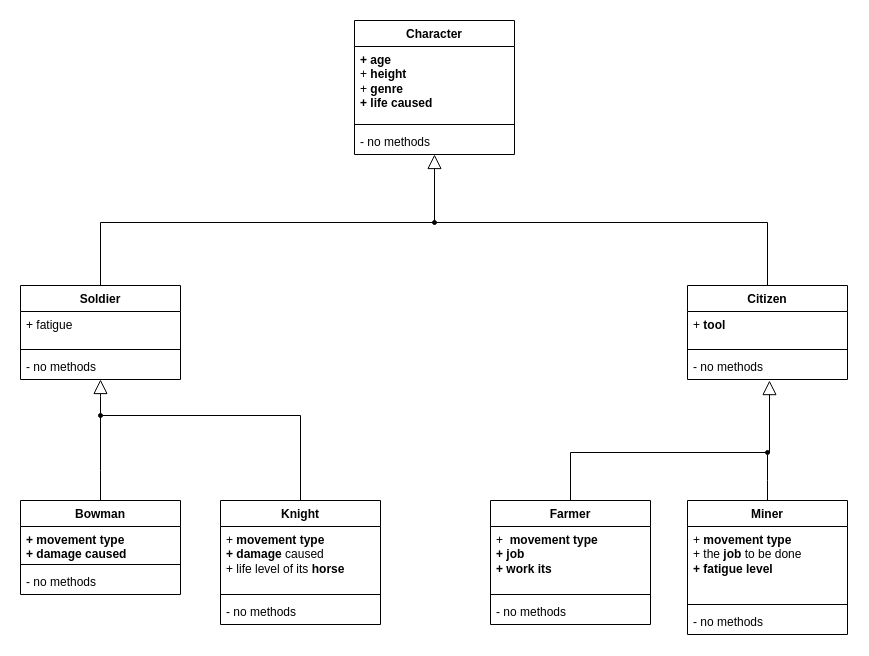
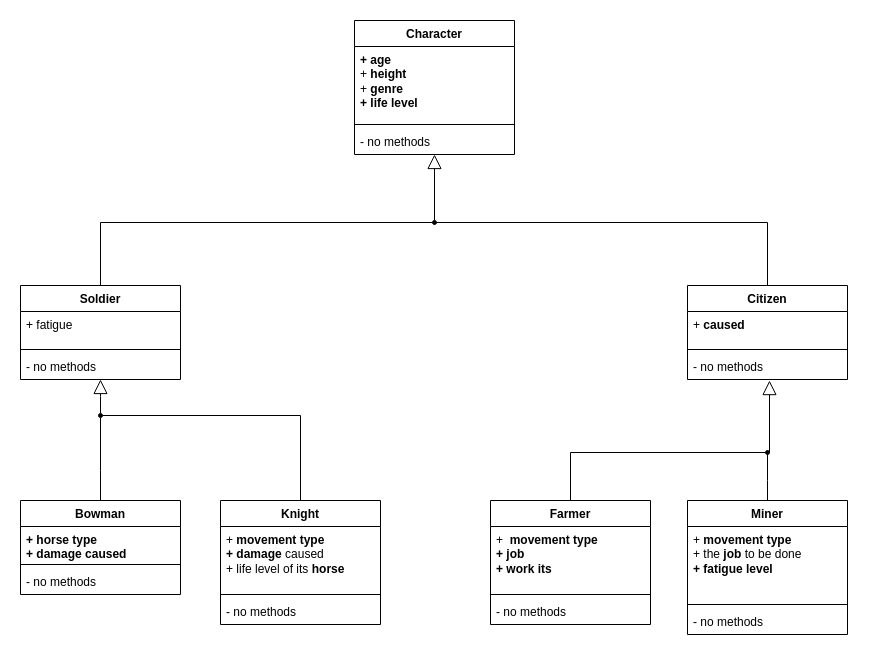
(398, 82) -> (391, 82)
(711, 326) -> (719, 326)
(76, 548) -> (74, 548)
